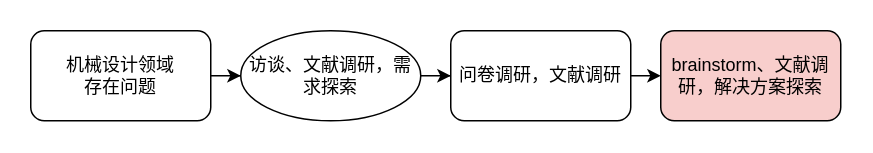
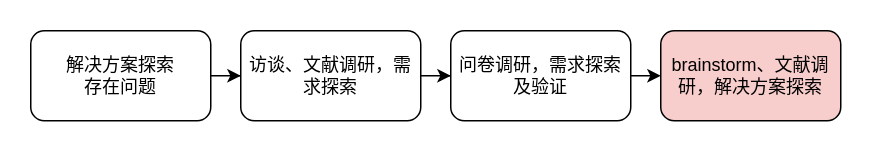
(121, 76) -> (121, 76)
(331, 76) -> (331, 76)
(541, 76) -> (541, 76)
